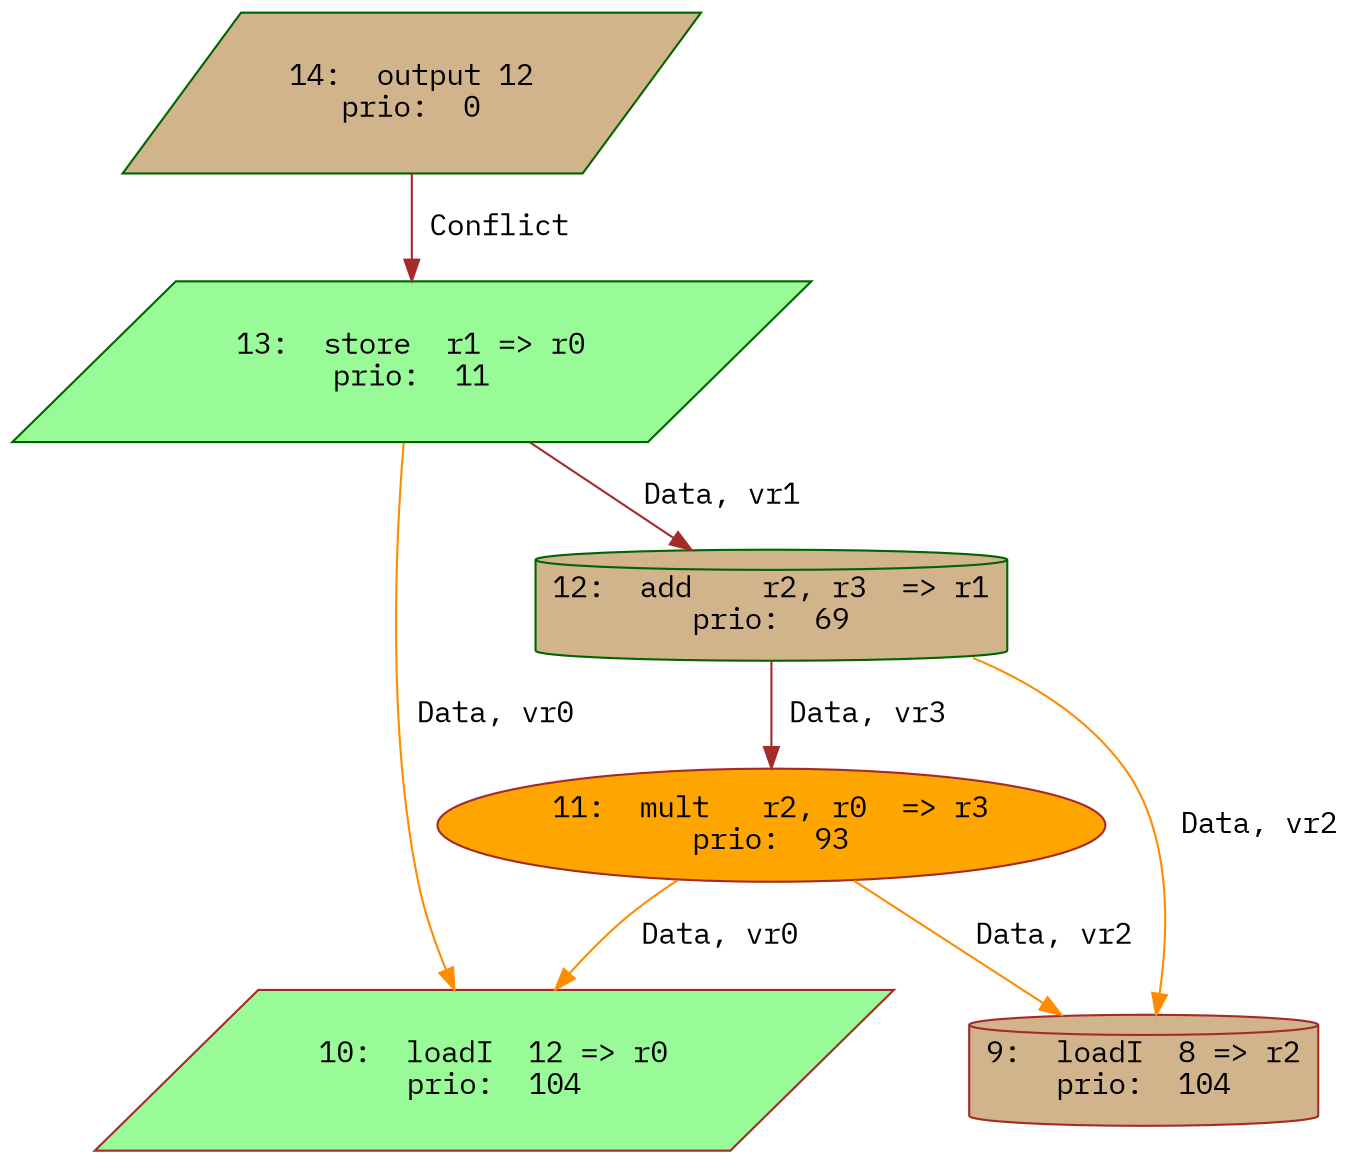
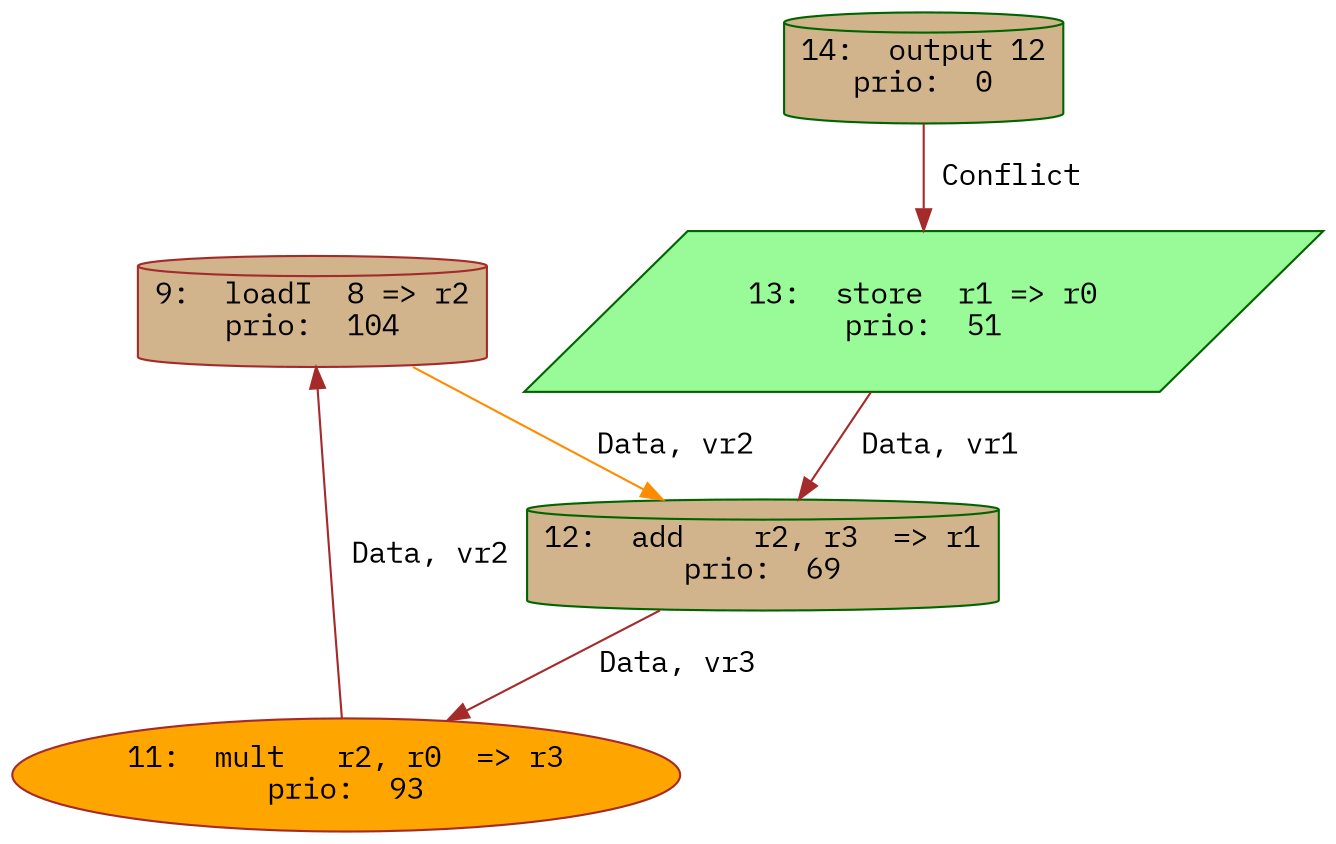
(412, 93) -> (924, 68)
(412, 362) -> (924, 311)
(1136, 787) -> (528, 428)
(949, 942) -> (329, 553)
(494, 1070) -> none
